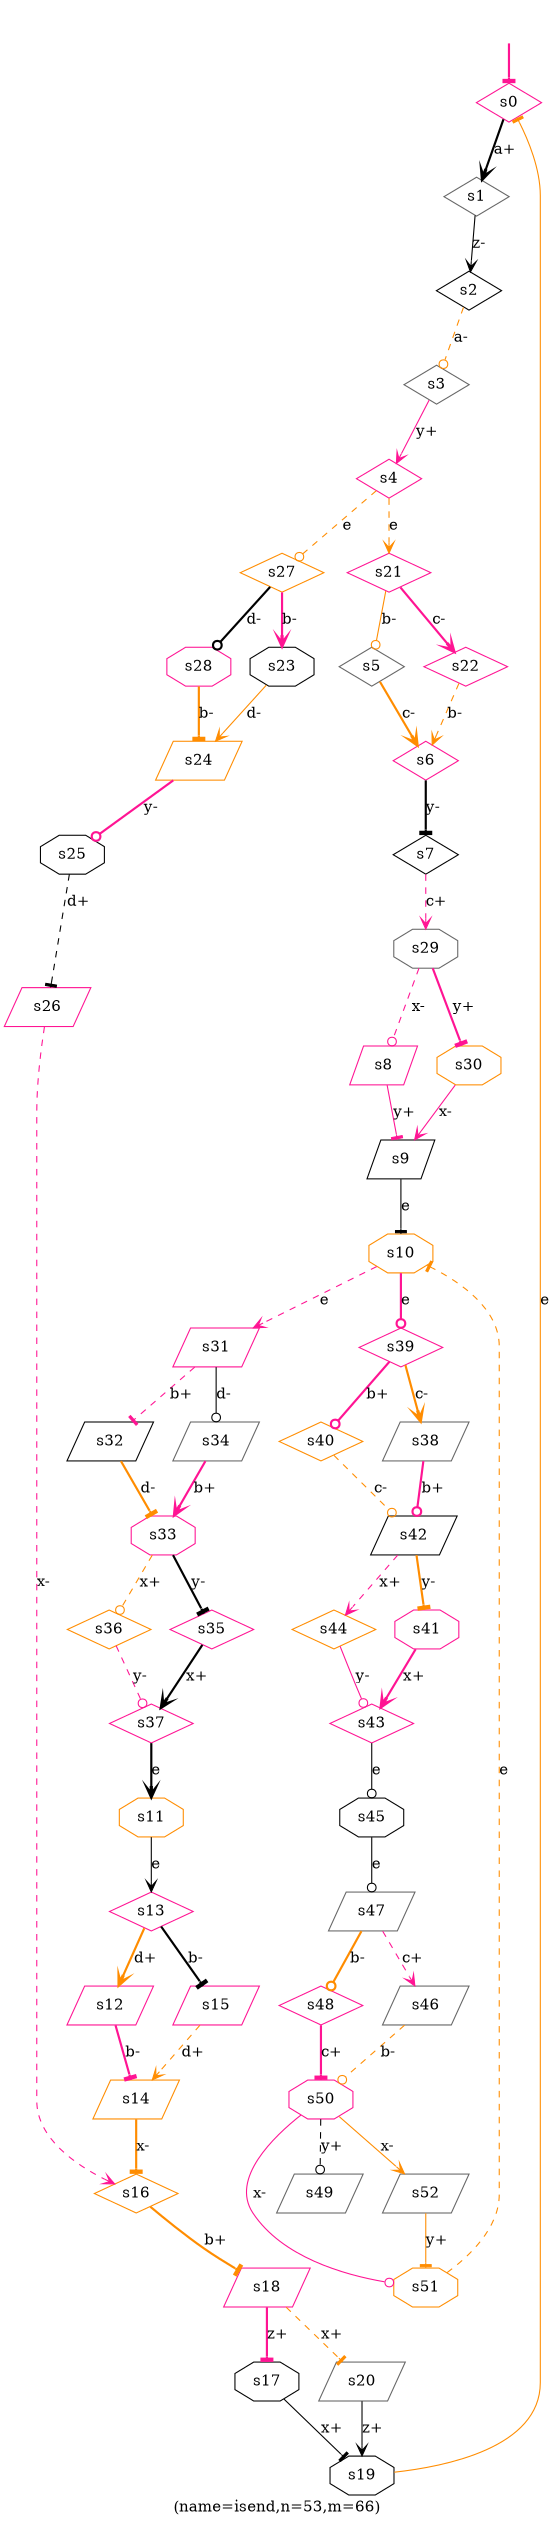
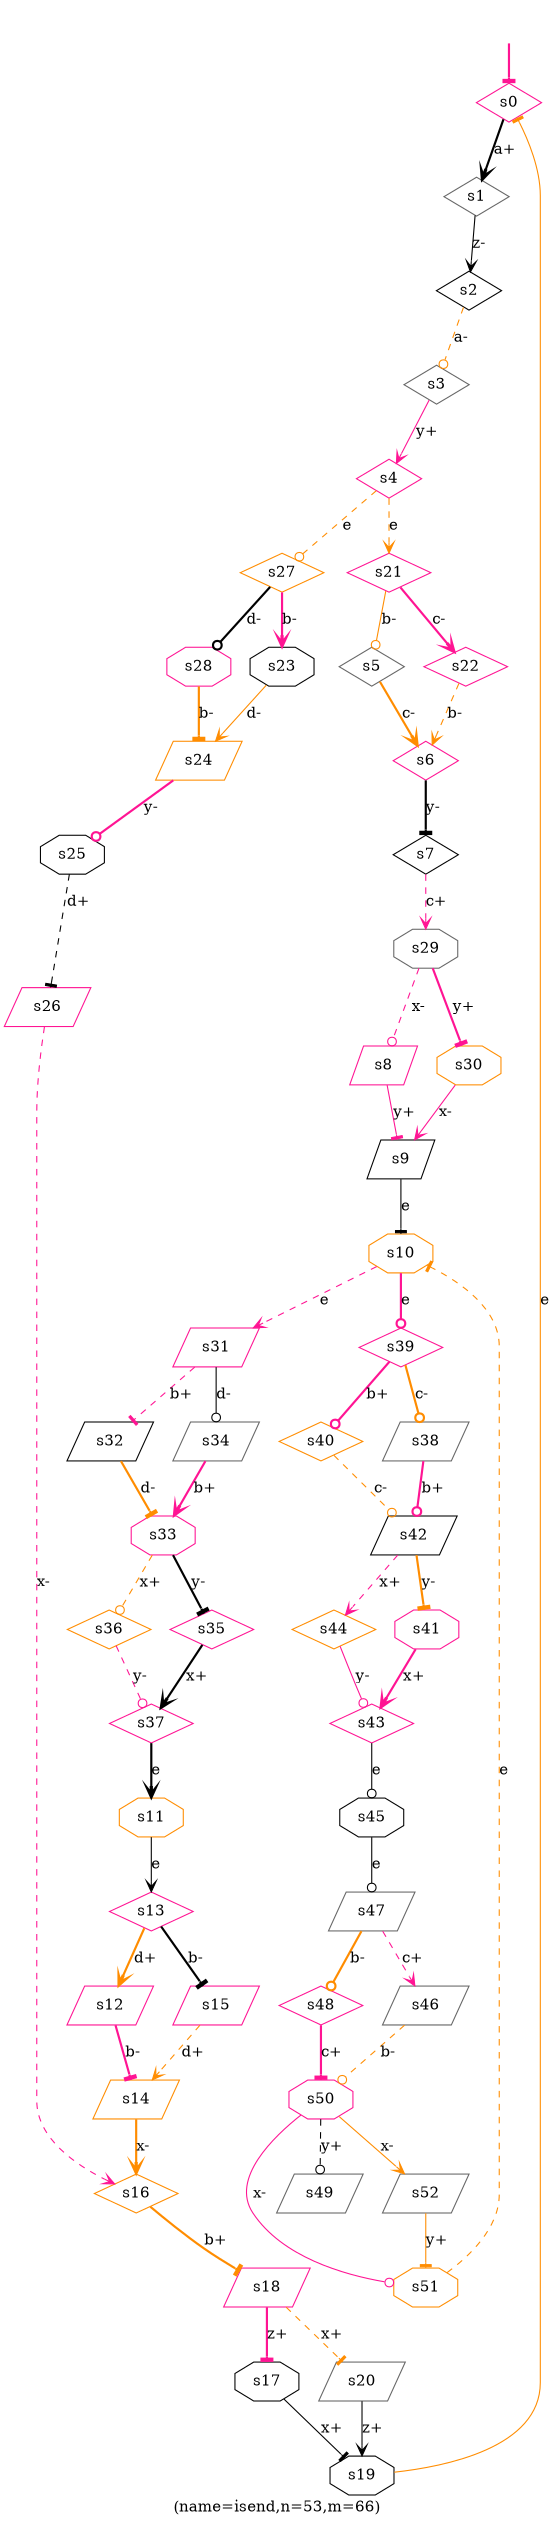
(412, 1388) -> (412, 1389)
(136, 2144) -> (136, 2141)
